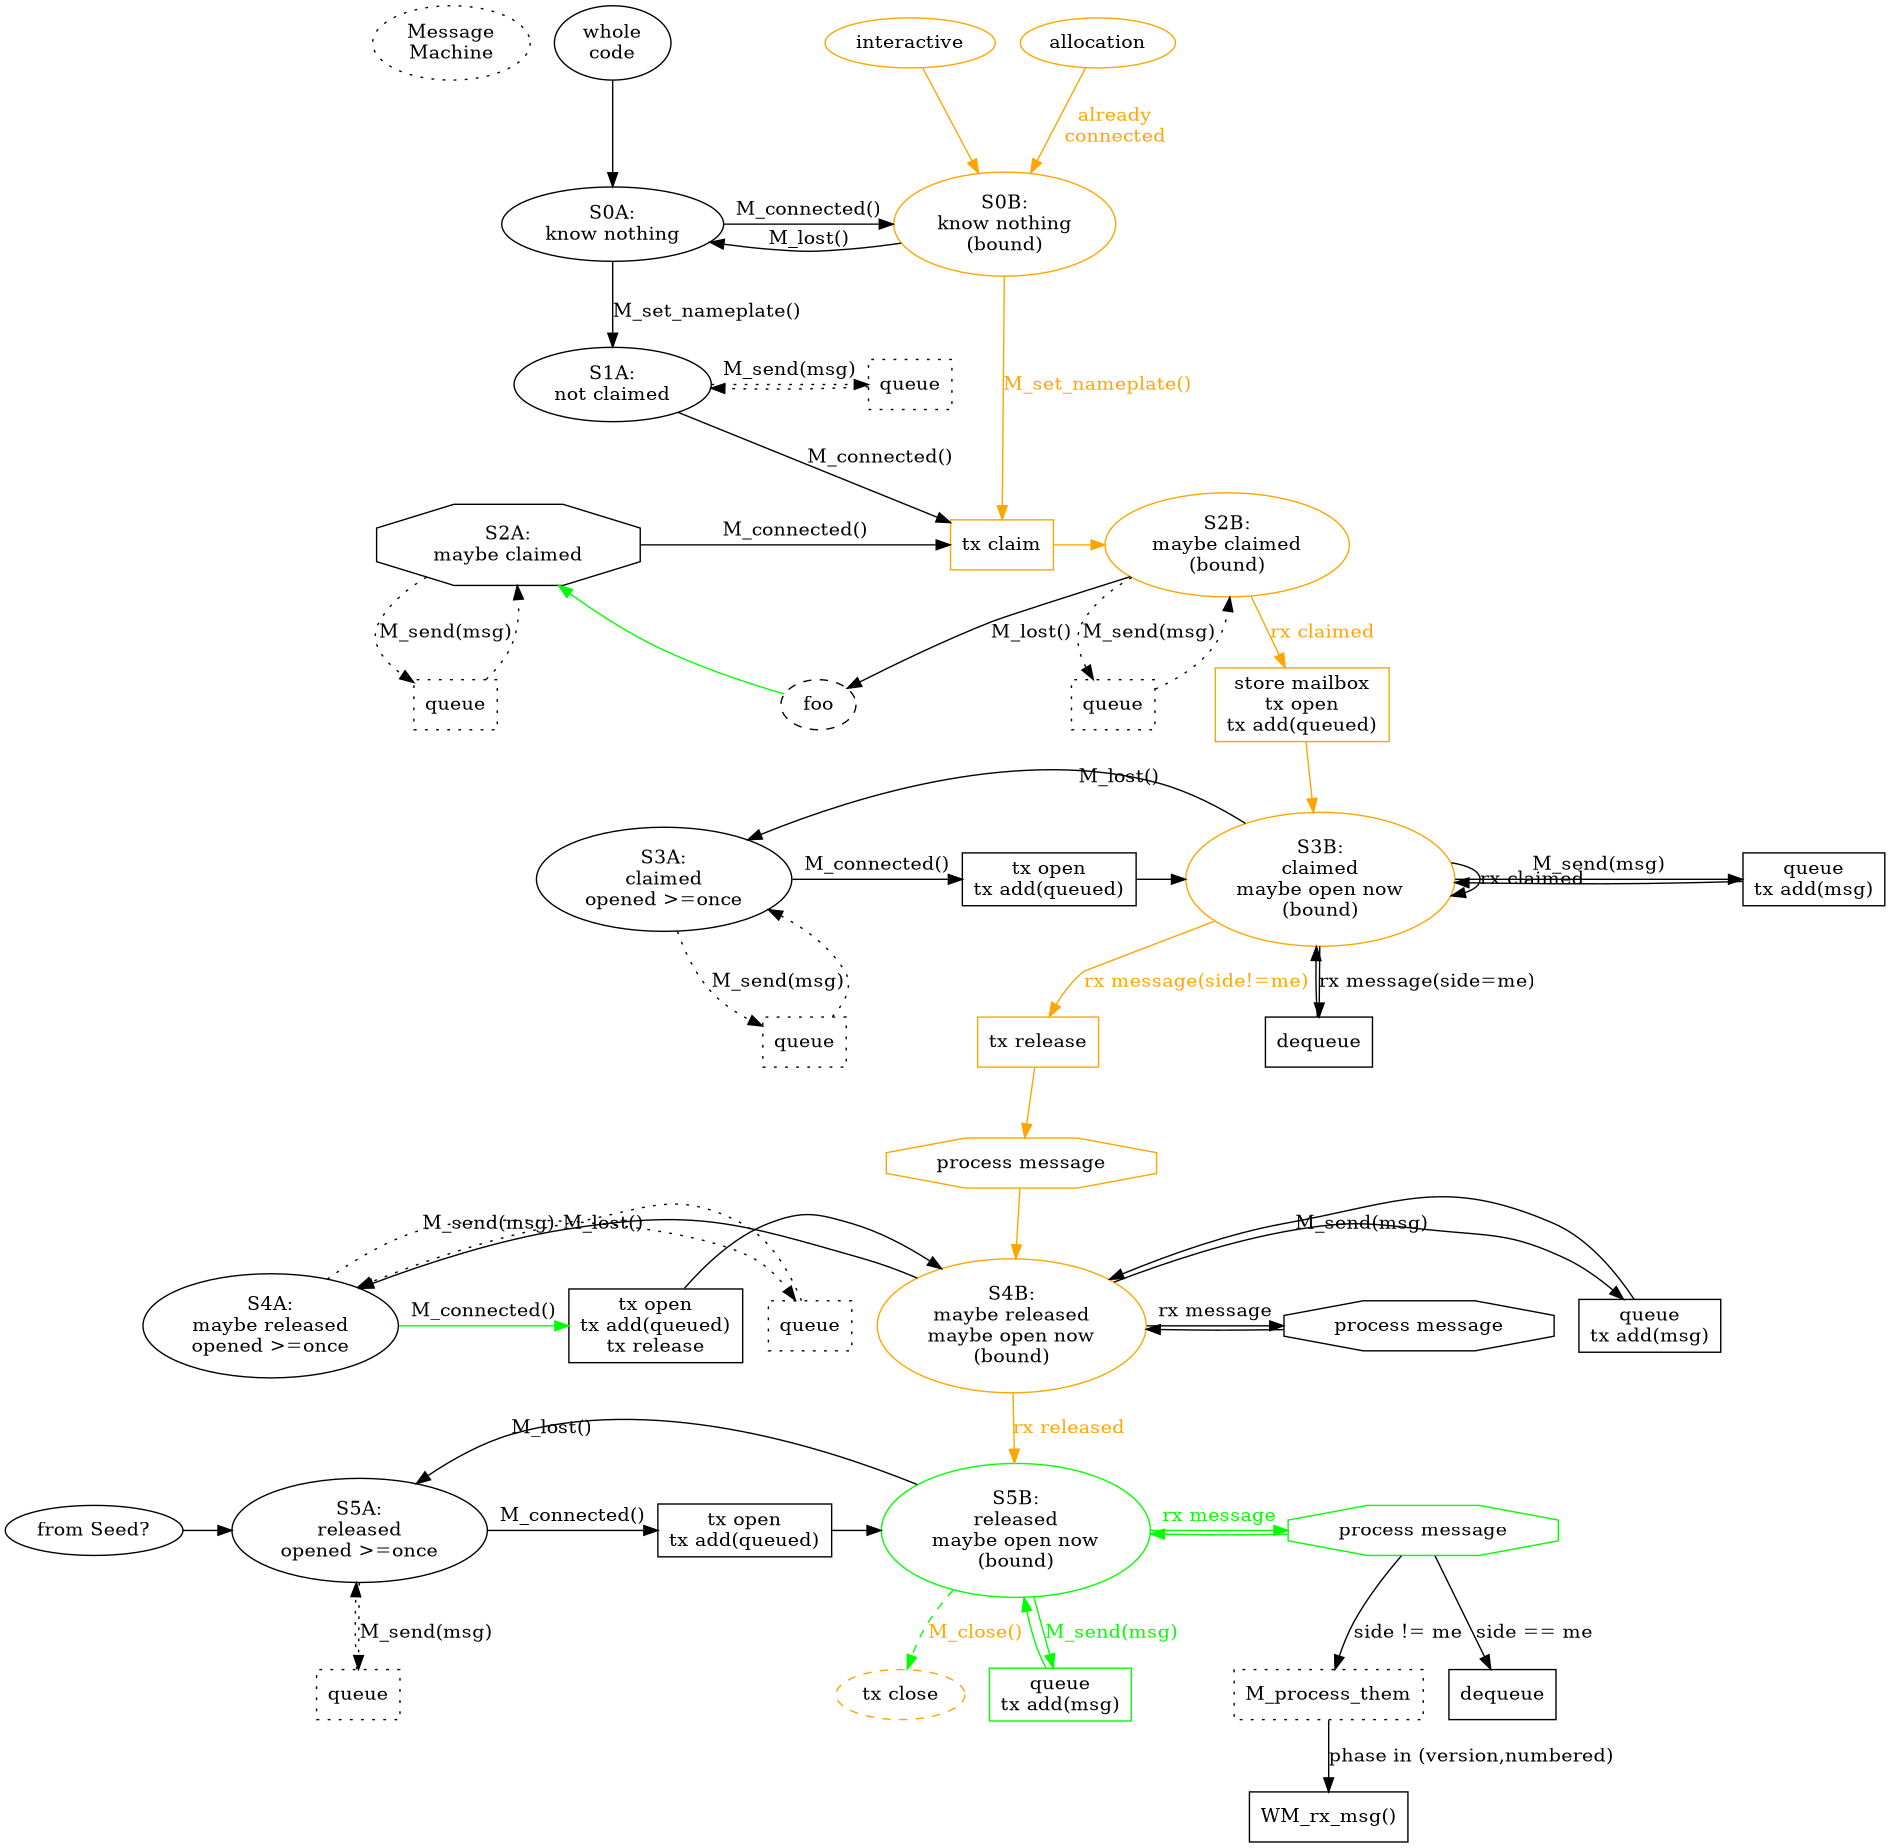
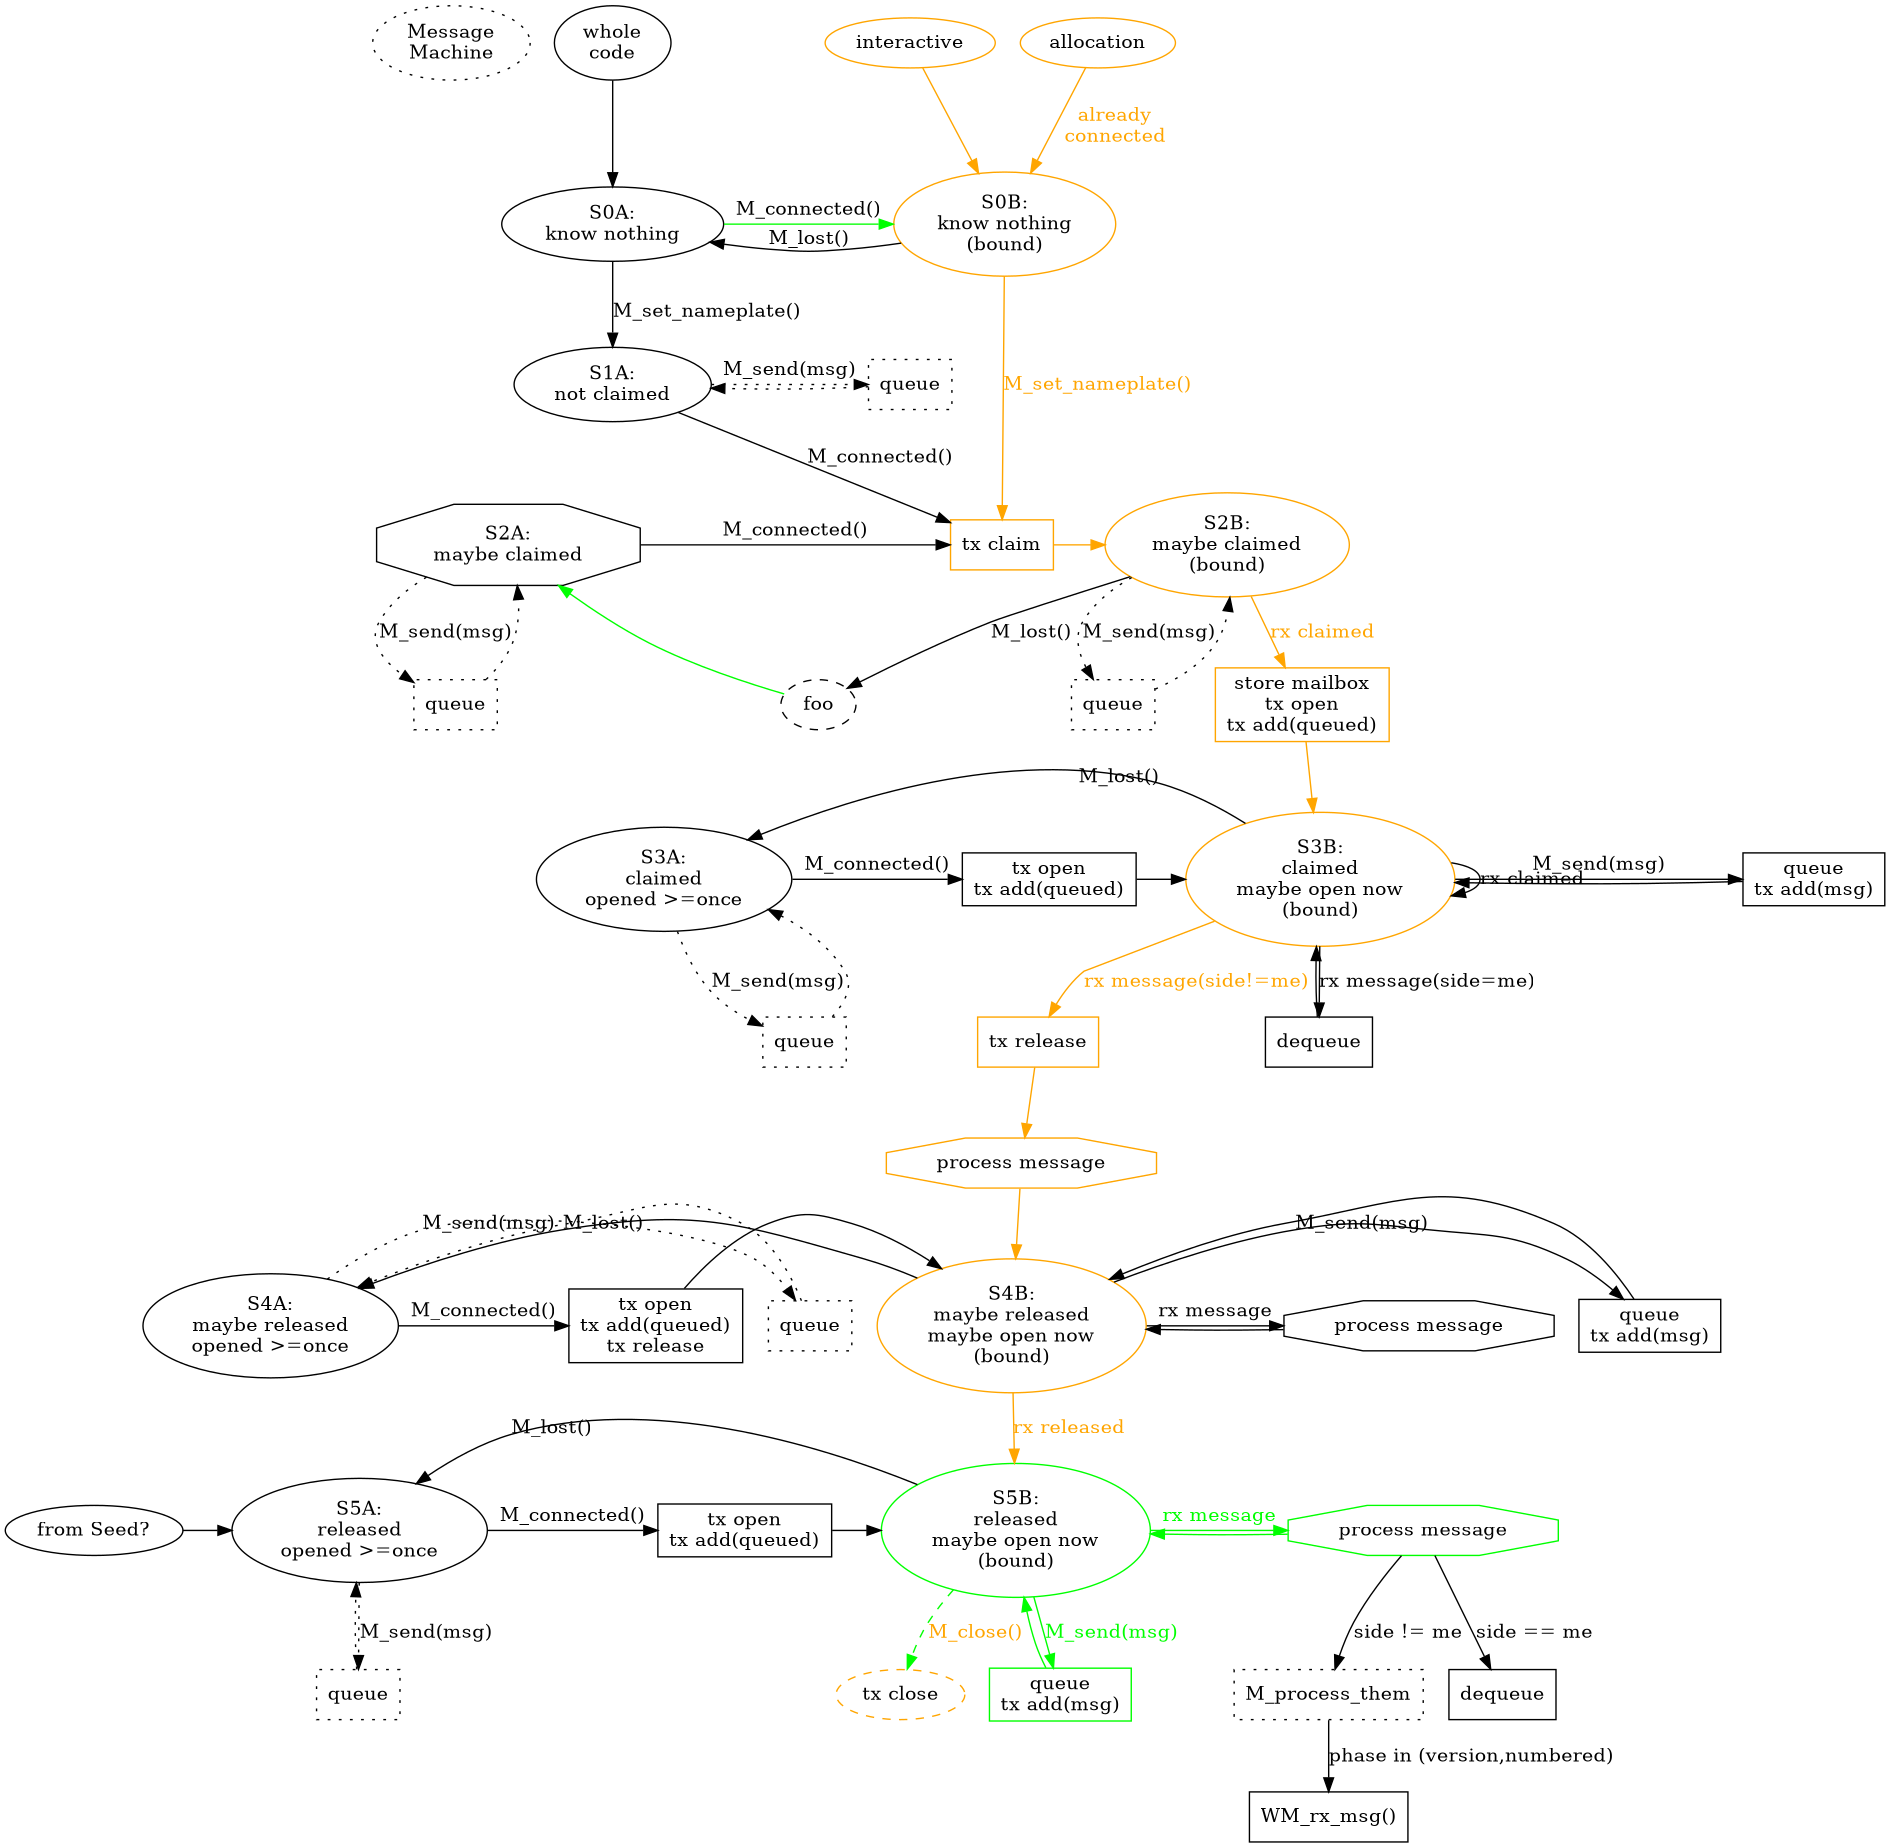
(801, 224) -> (801, 224)
(477, 1326) -> (477, 1326)
